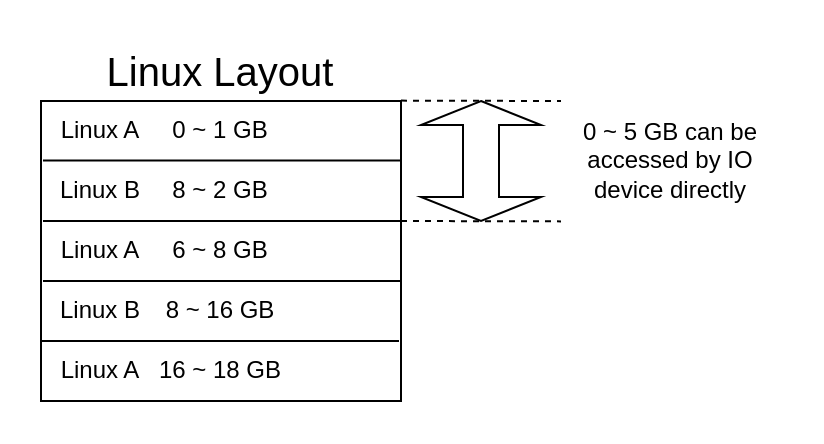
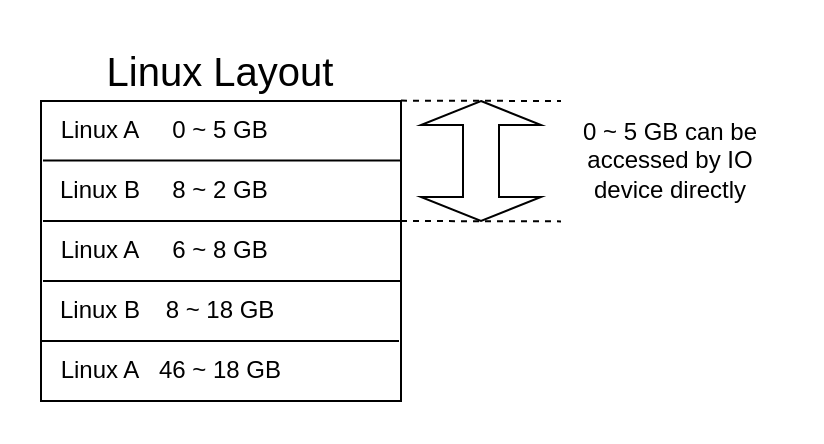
(221, 131) -> (221, 131)
(221, 311) -> (221, 311)
(221, 371) -> (221, 371)
